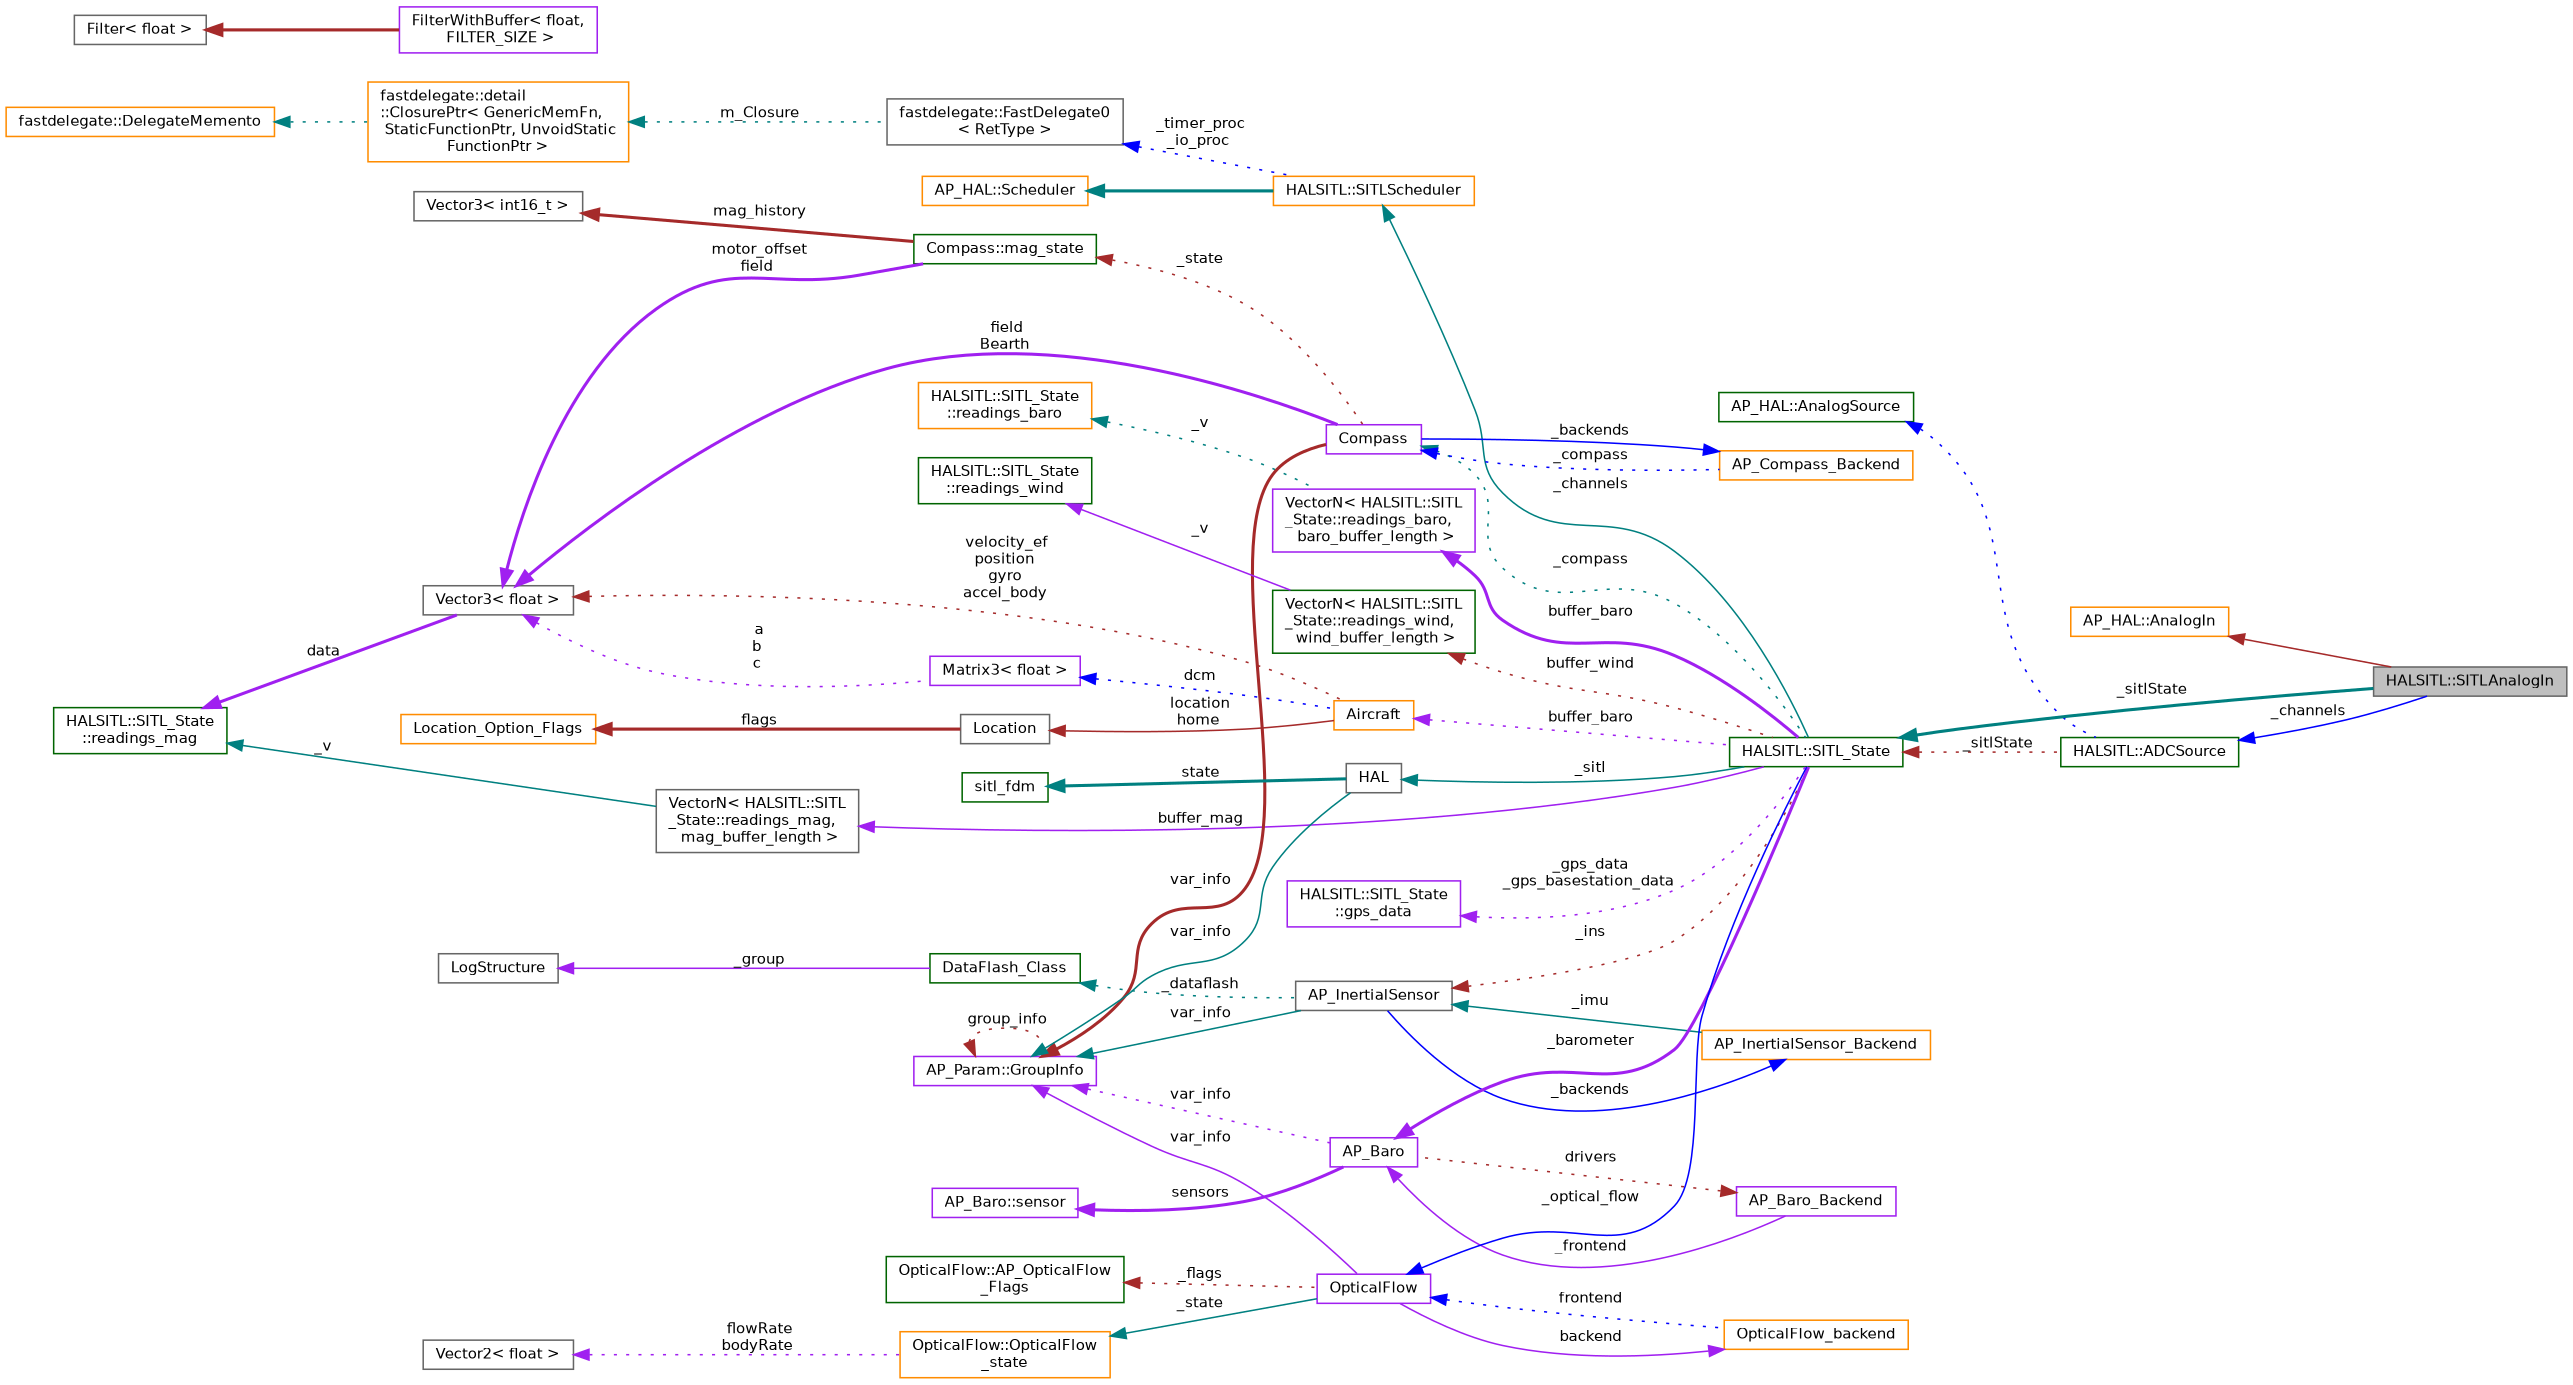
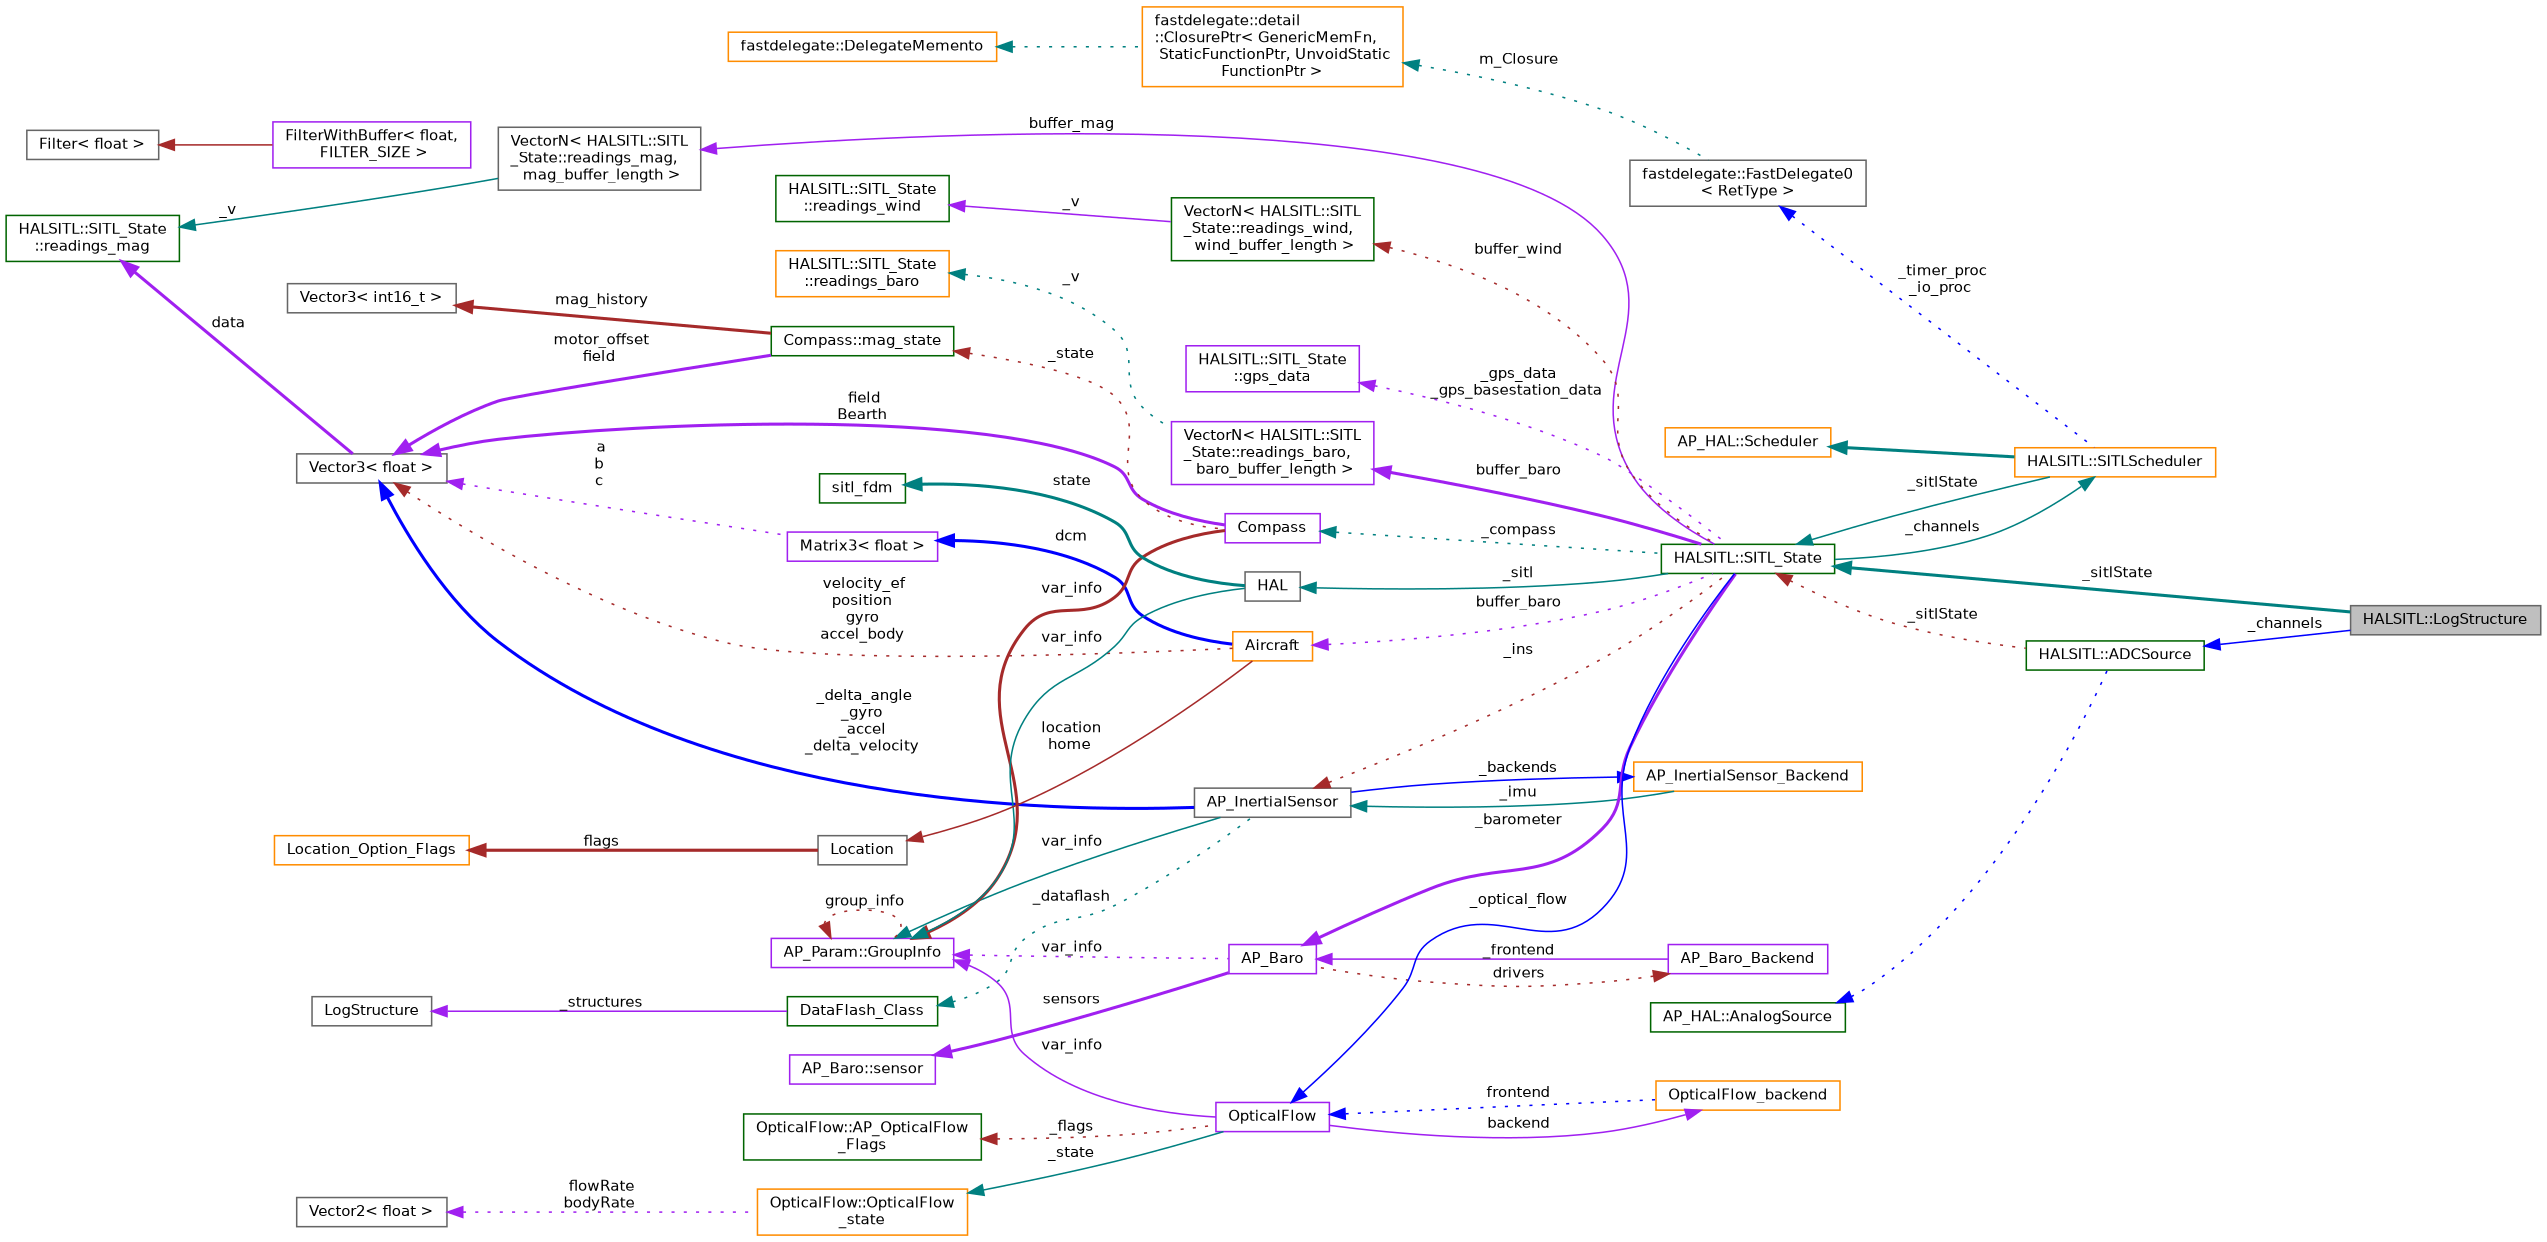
(311, 30) -> (224, 145)
(1816, 465) -> none
none -> (1930, 506)
(2150, 622) -> none
(2470, 682) -> (2446, 620)
(1215, 692) -> (1104, 572)
none -> (743, 758)
(757, 960) -> (600, 1003)
